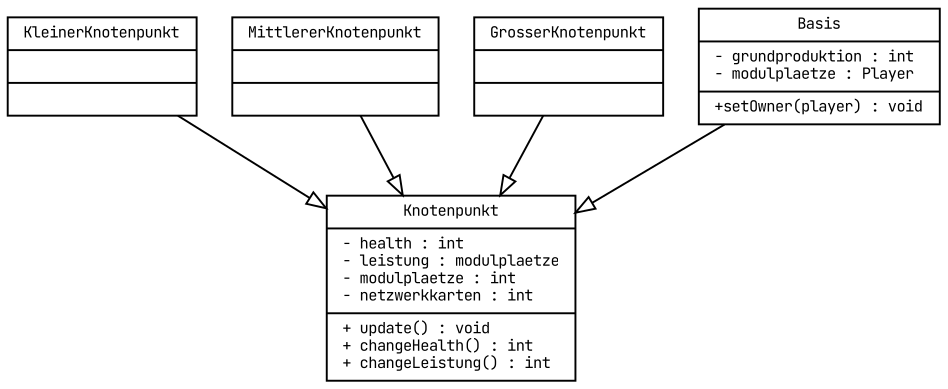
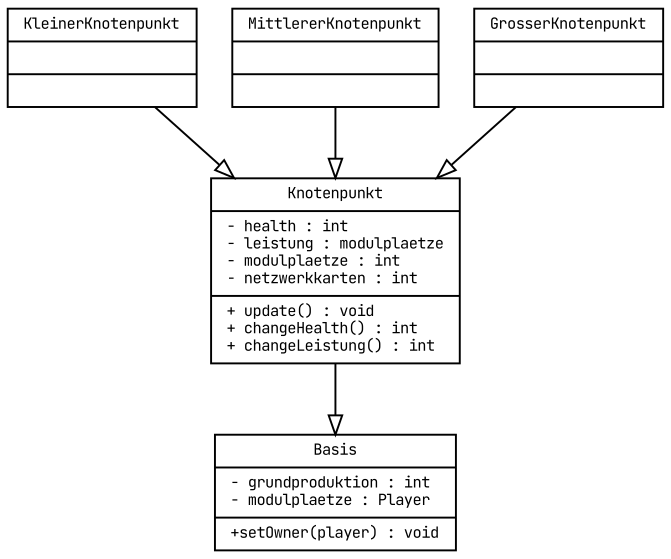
(658, 164) -> (335, 390)
